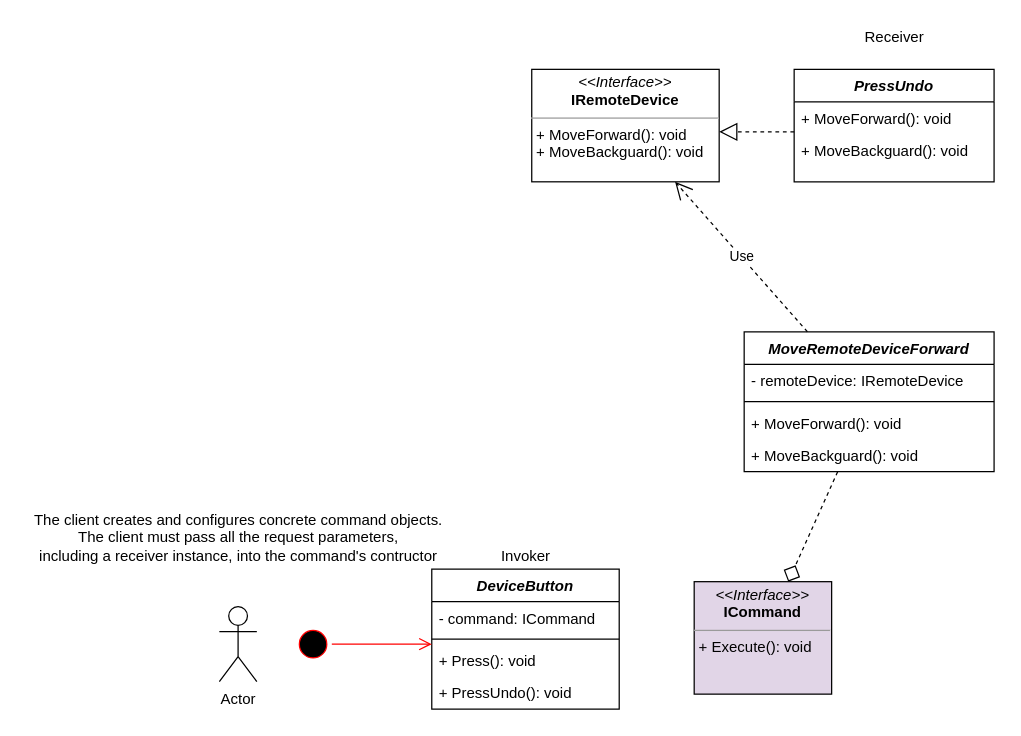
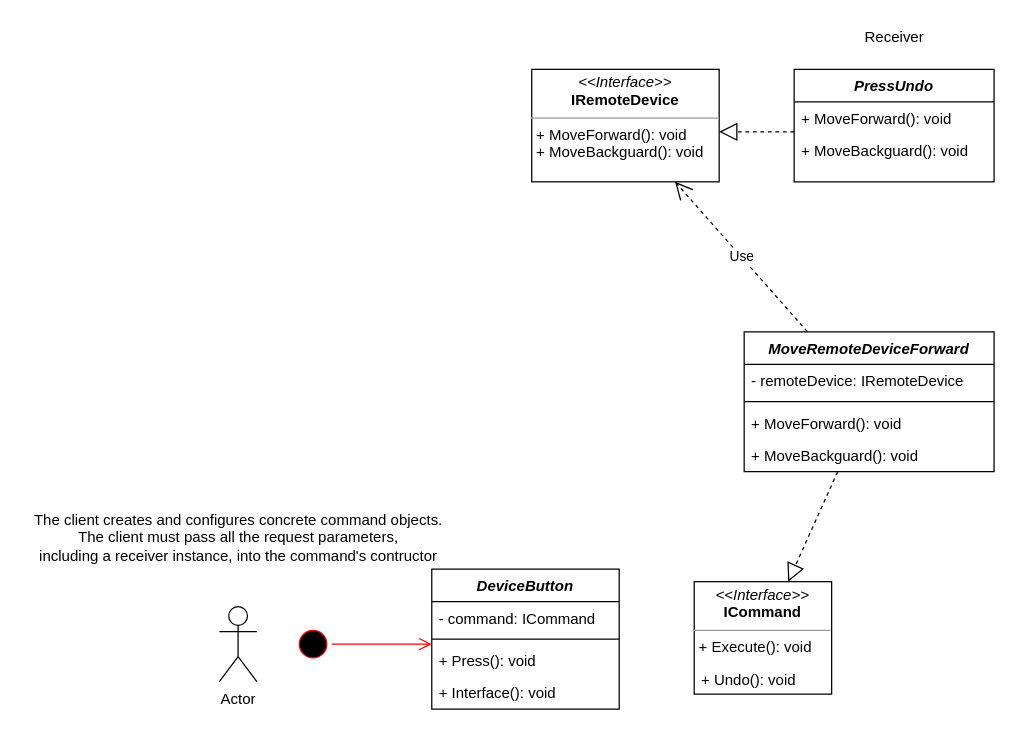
(526, 557) -> none
(796, 564) -> (796, 564)
(763, 638) -> (763, 638)
none -> (757, 679)
(511, 694) -> (511, 694)
